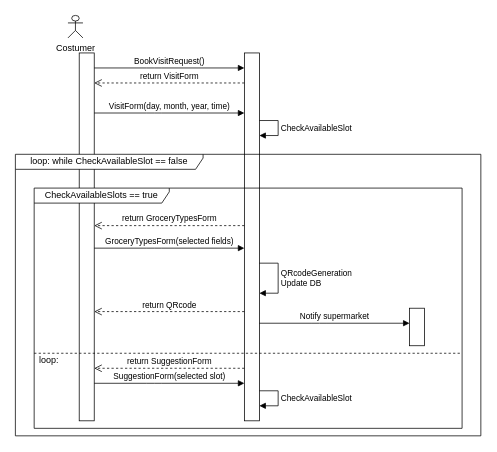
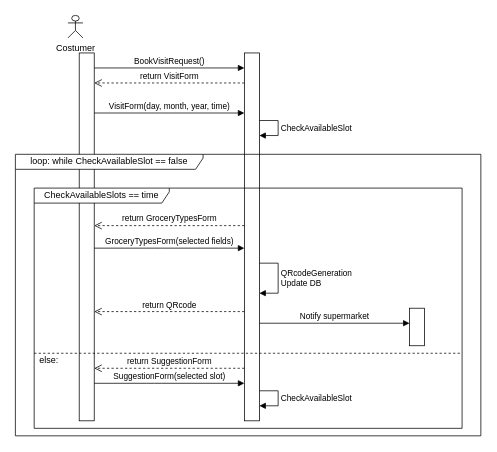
(102, 195) -> (102, 195)
(49, 360) -> (49, 360)
